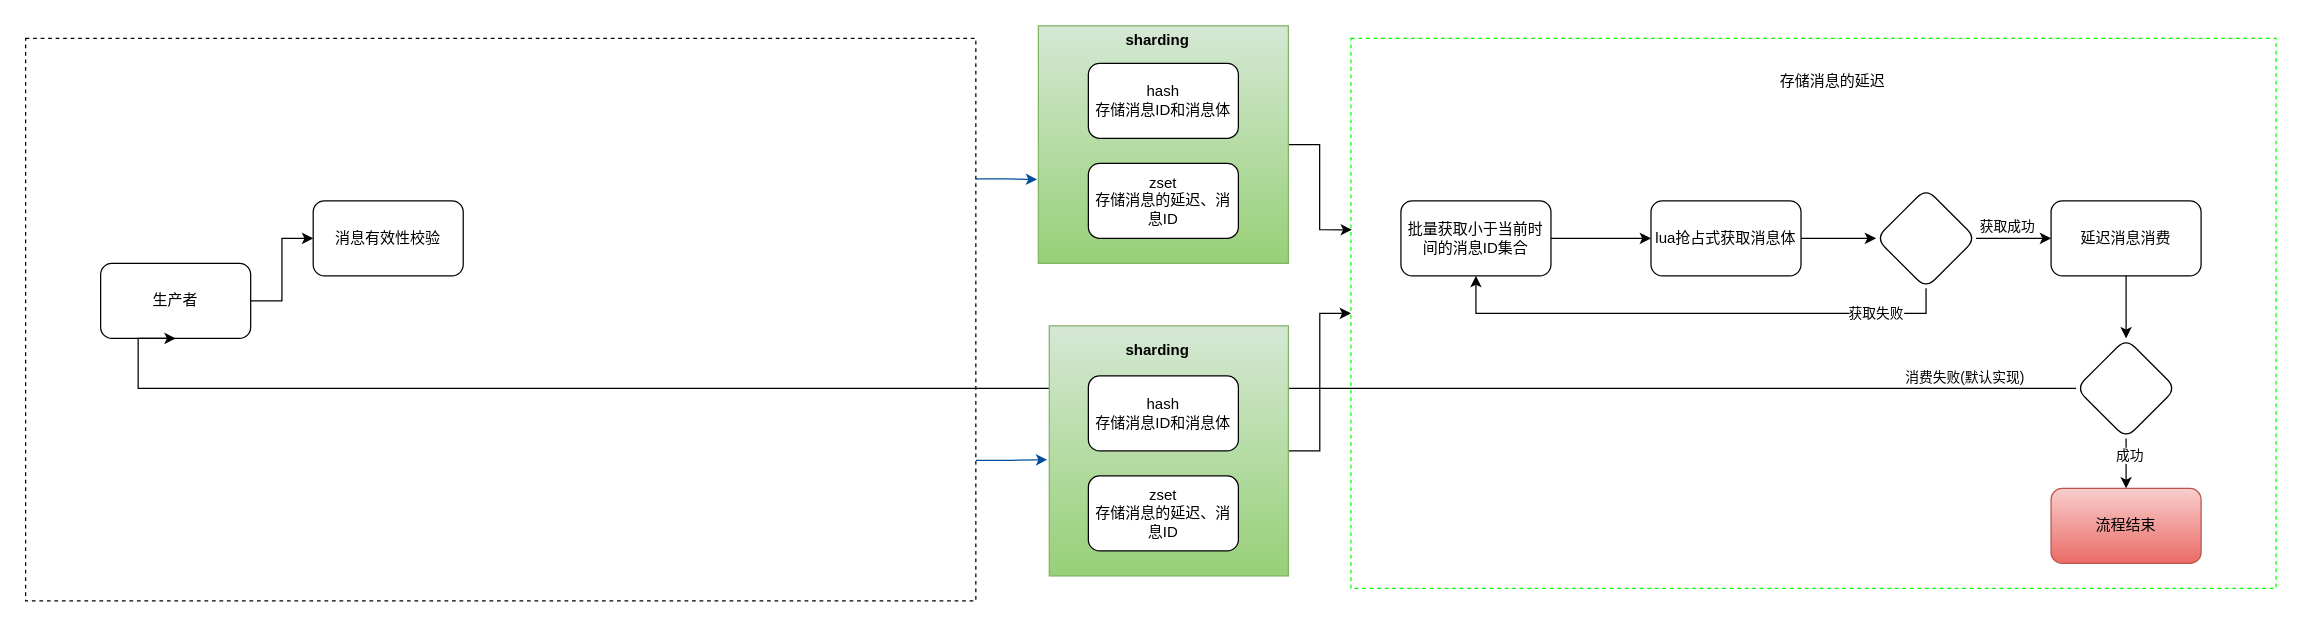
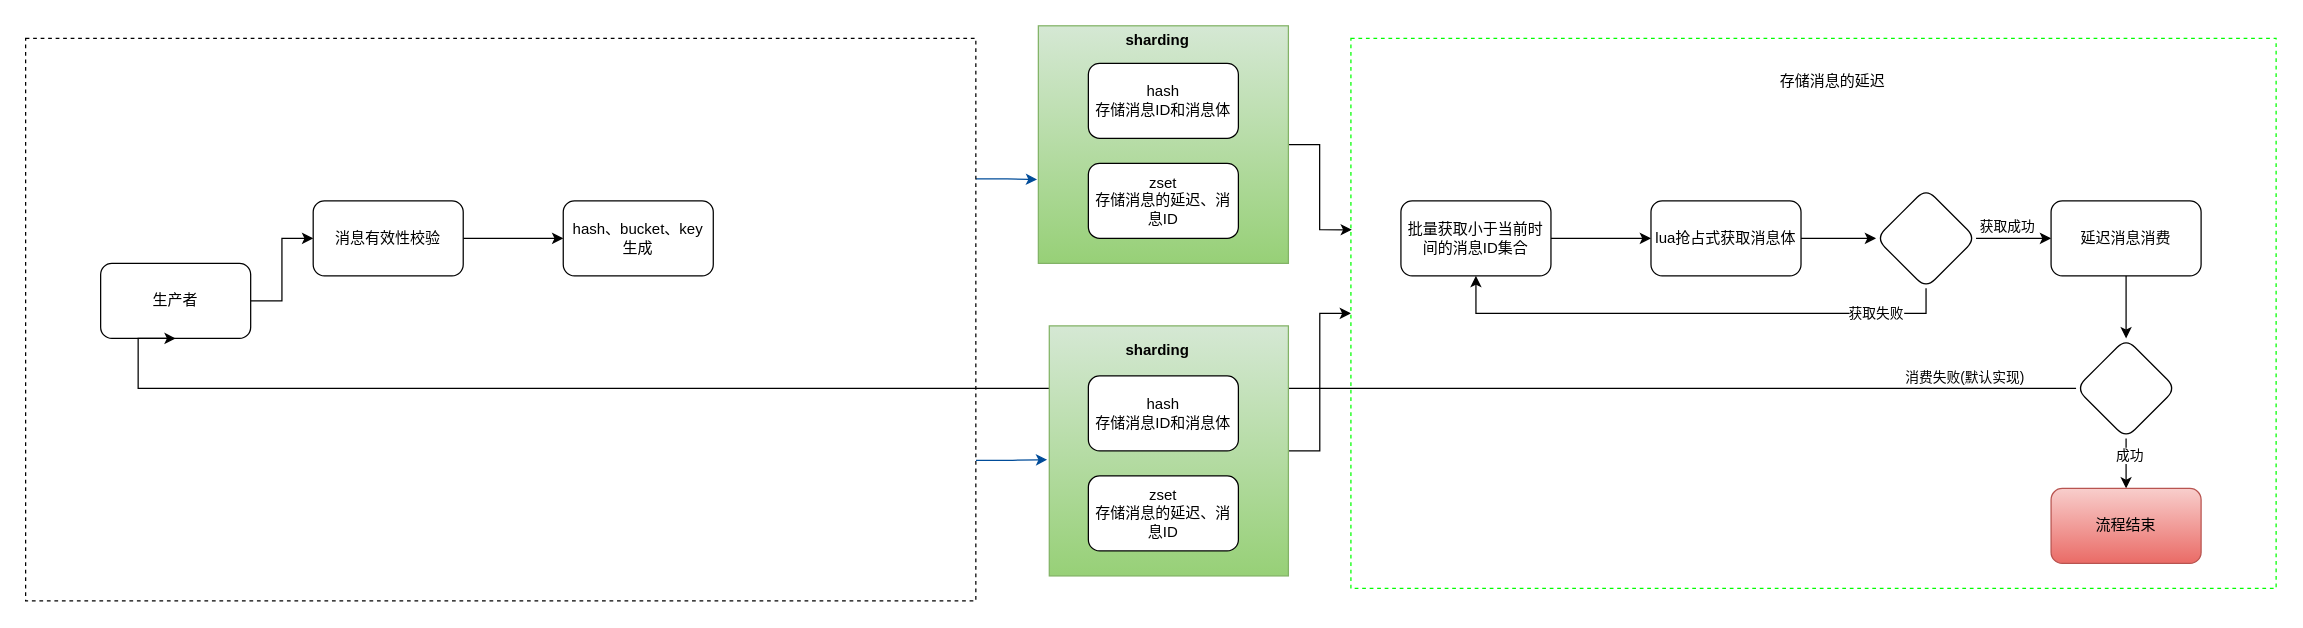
none -> (509, 238)
none -> (638, 238)
